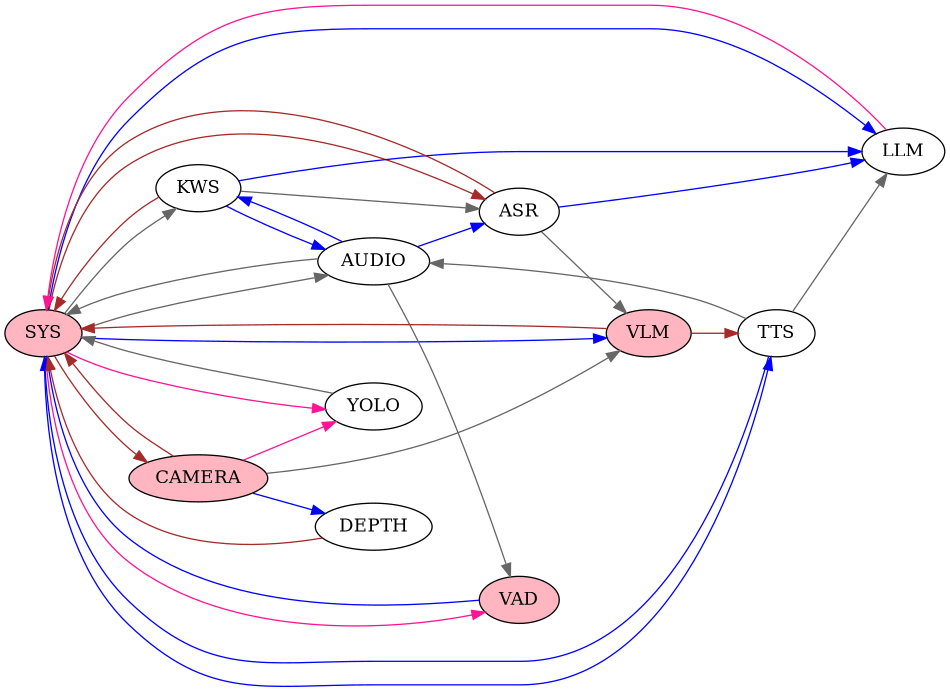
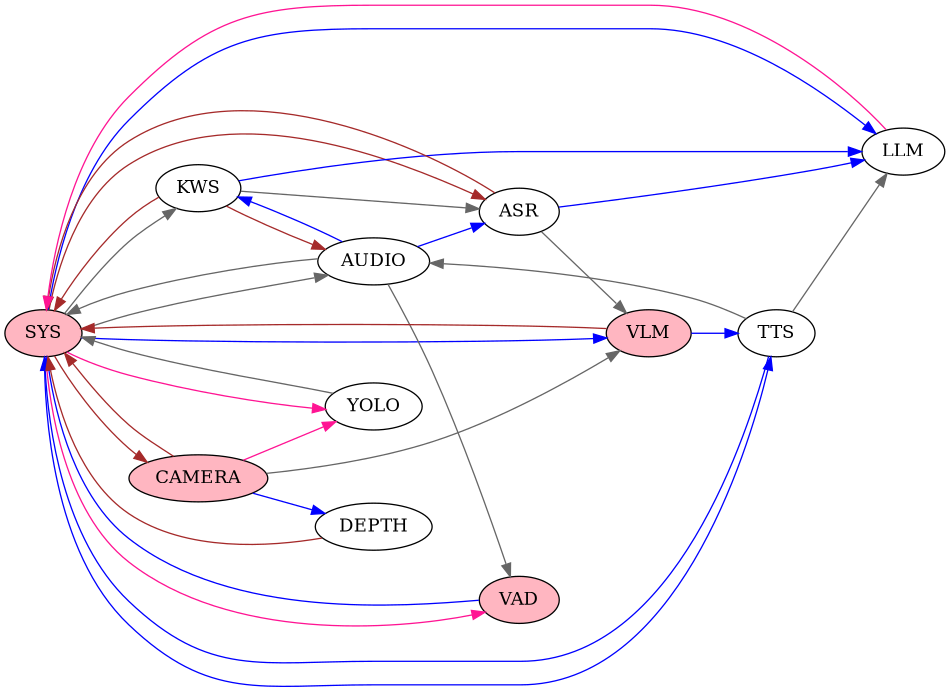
(269, 226) -> (269, 226)
(708, 333) -> (708, 333)
